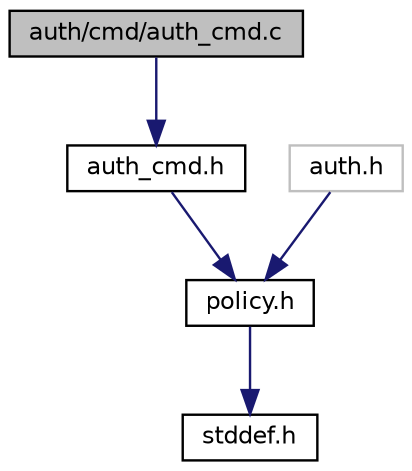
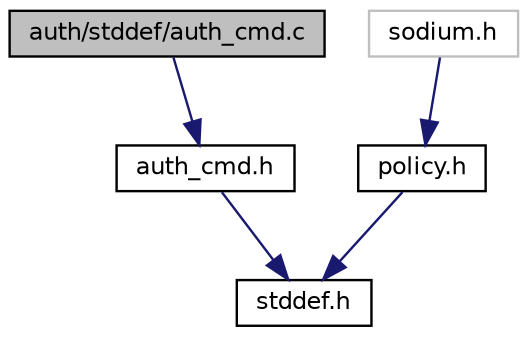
(156, 34) -> (167, 34)
(346, 168) -> (444, 34)
(196, 226) -> (248, 226)
